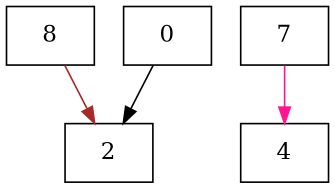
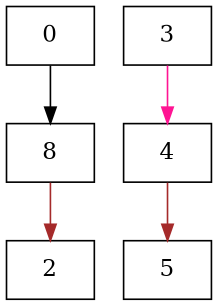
(285, 36) -> (168, 36)
(142, 87) -> (50, 86)
none -> (168, 270)
